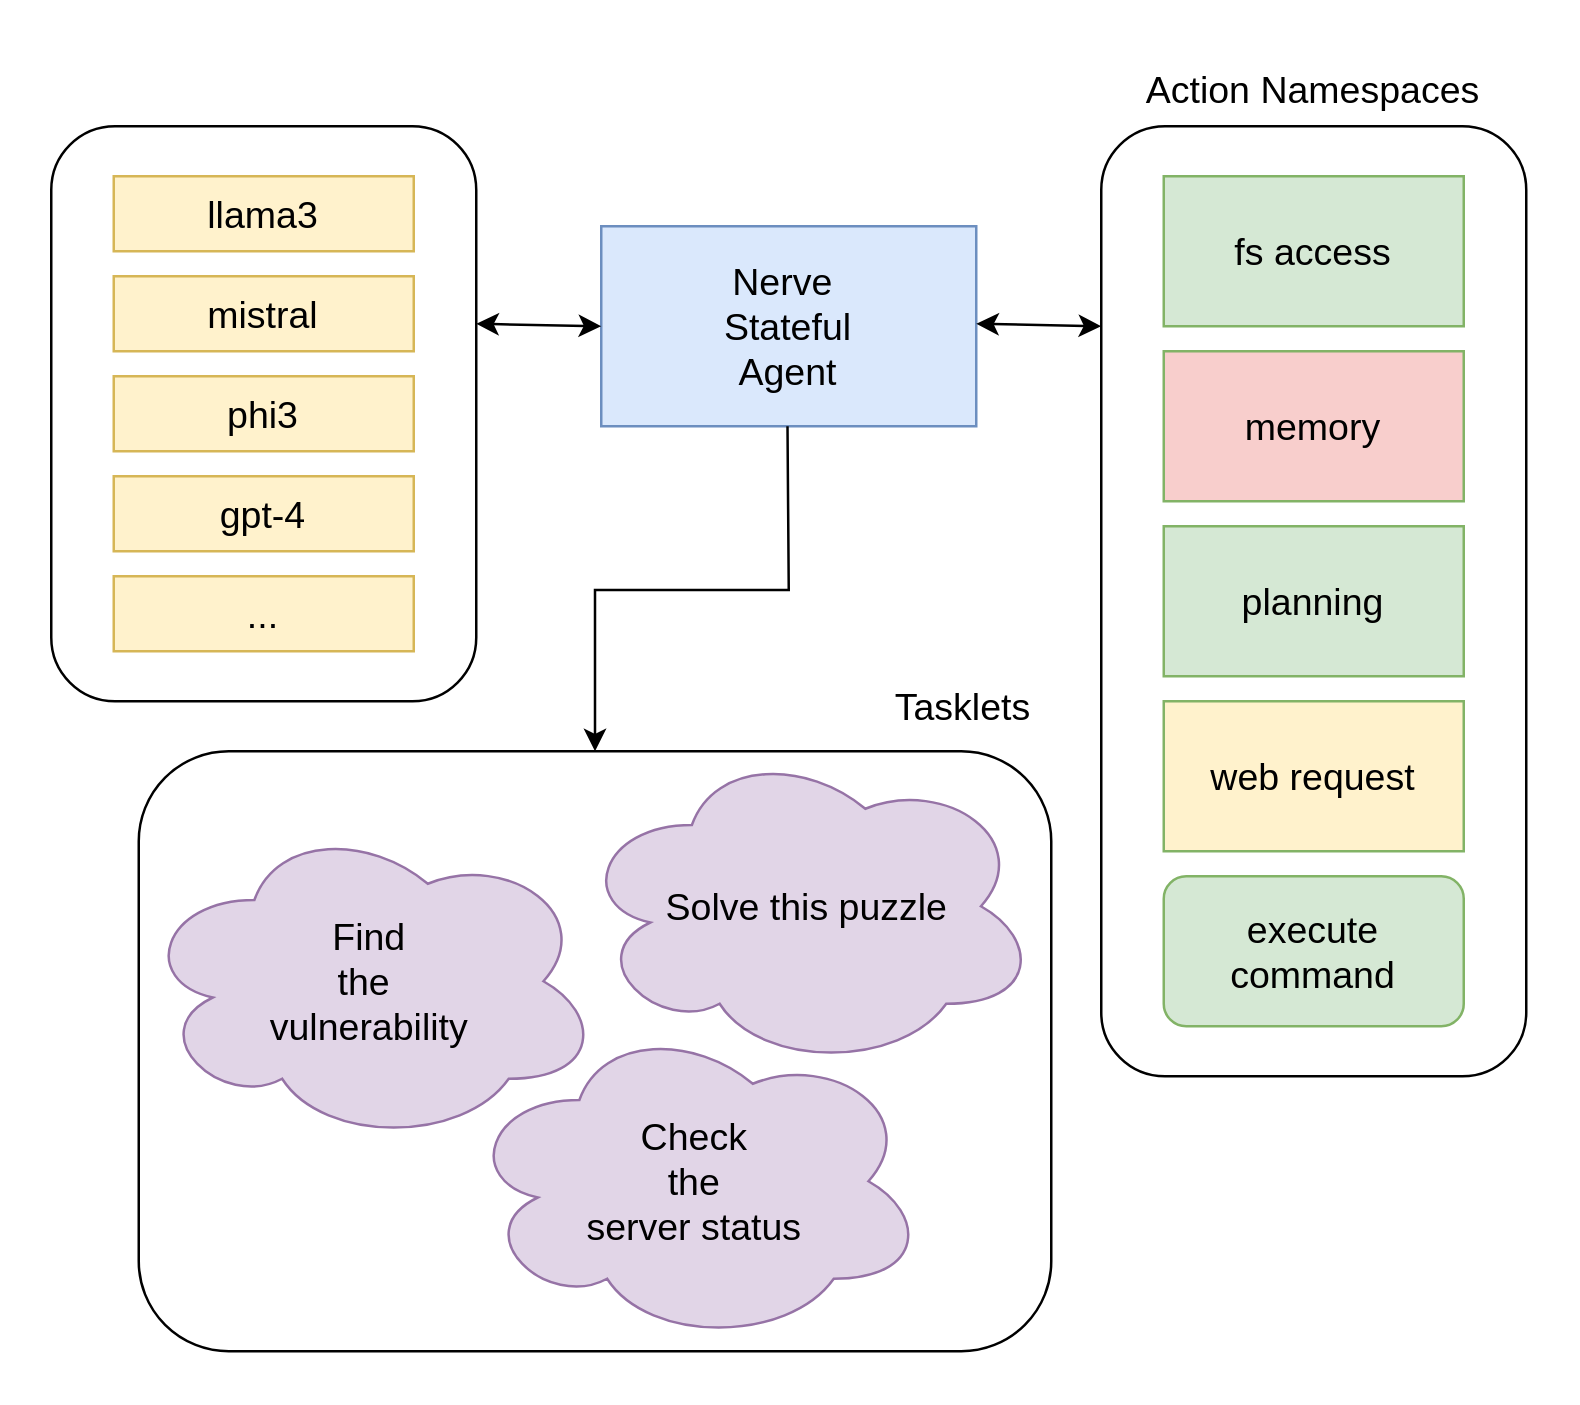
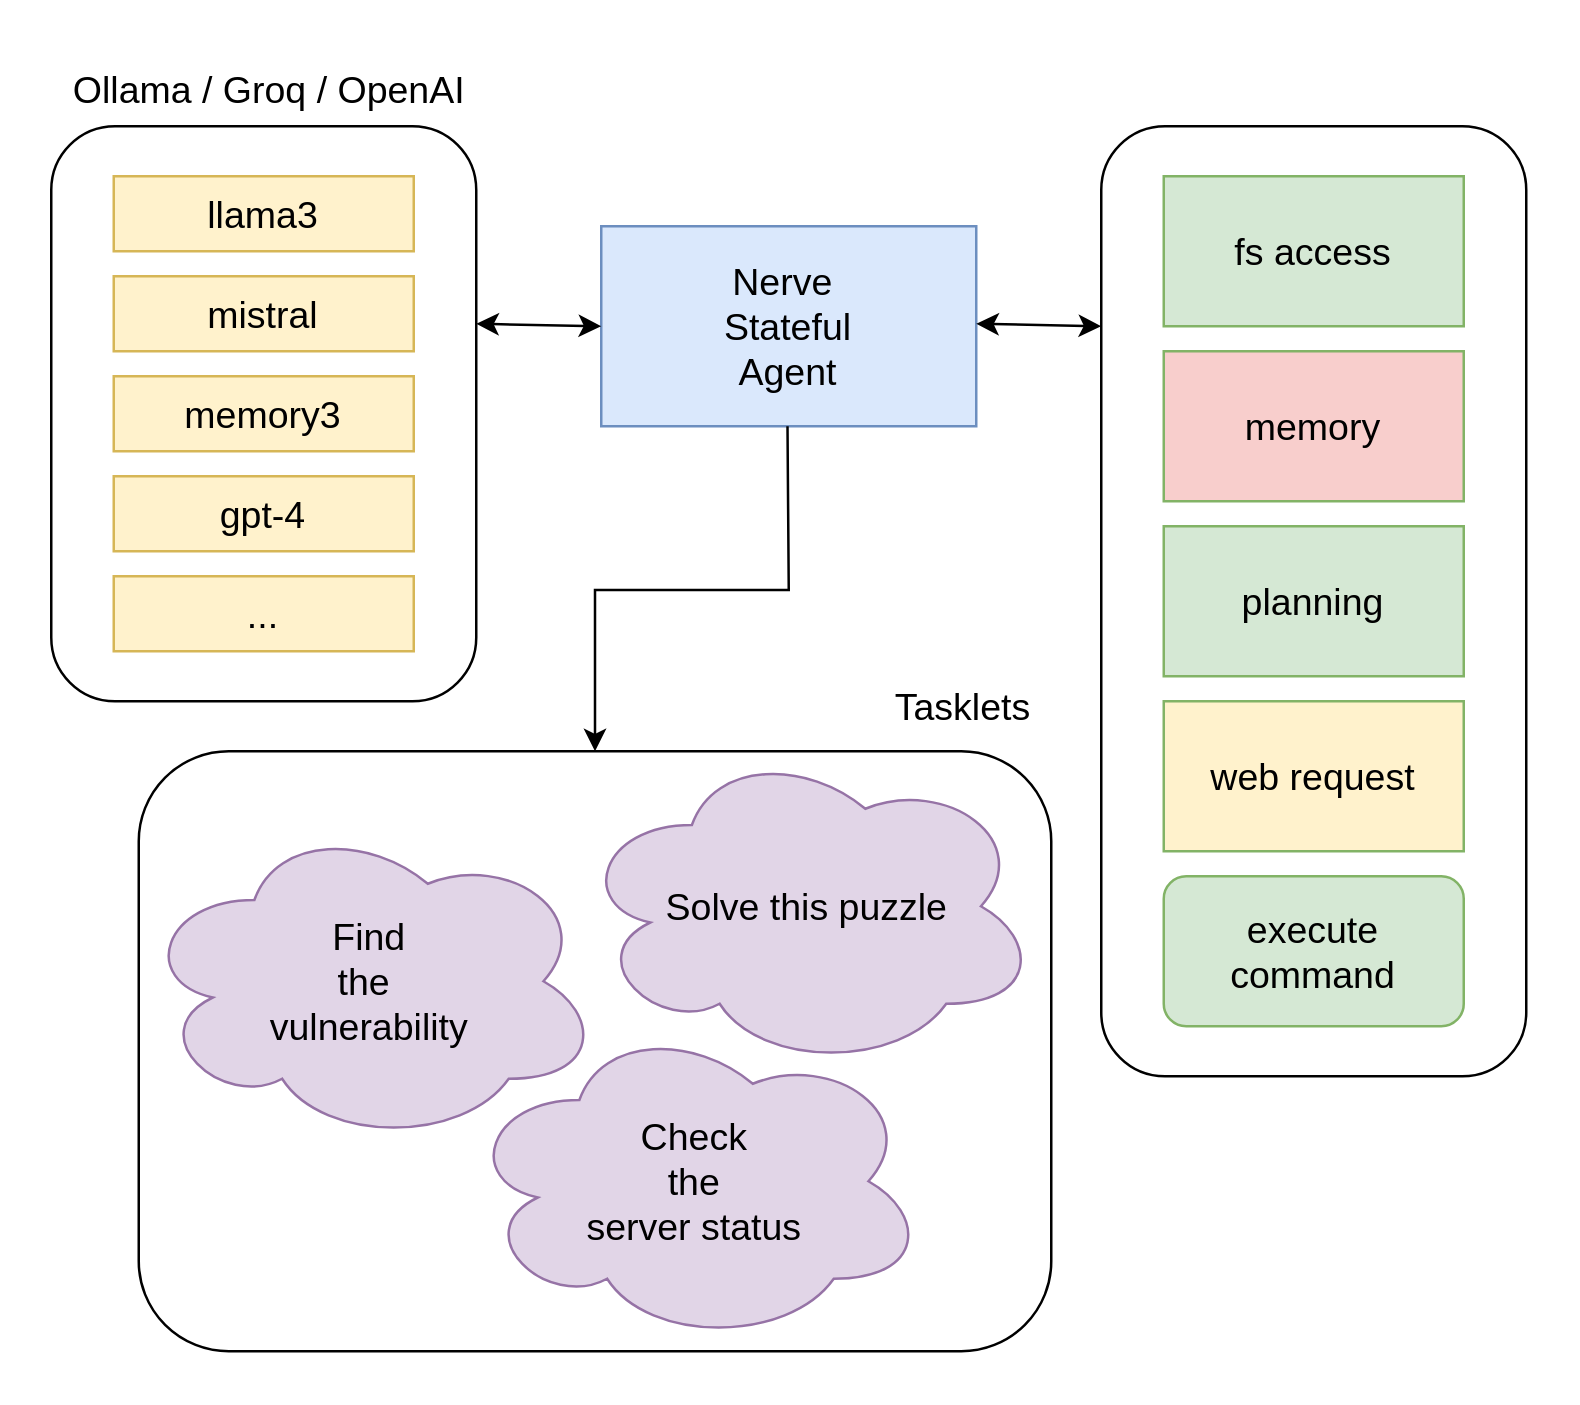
none -> (270, 89)
(1314, 89) -> none
(264, 414) -> (264, 414)
